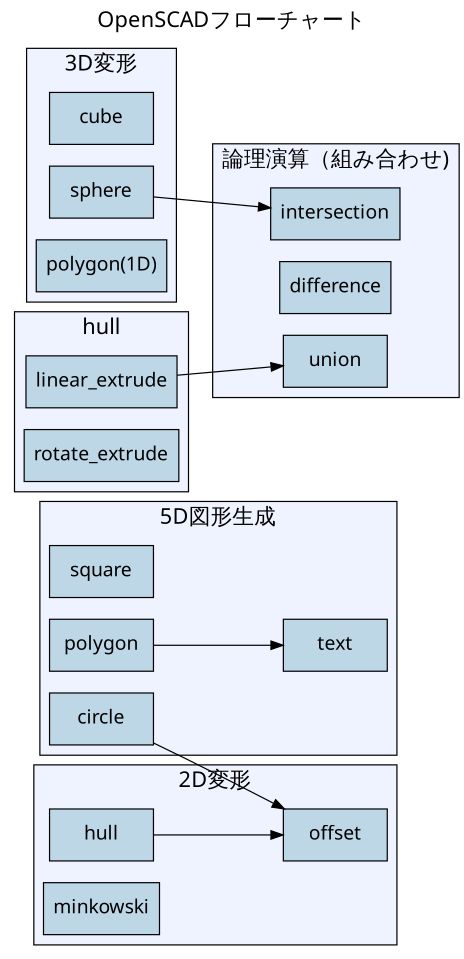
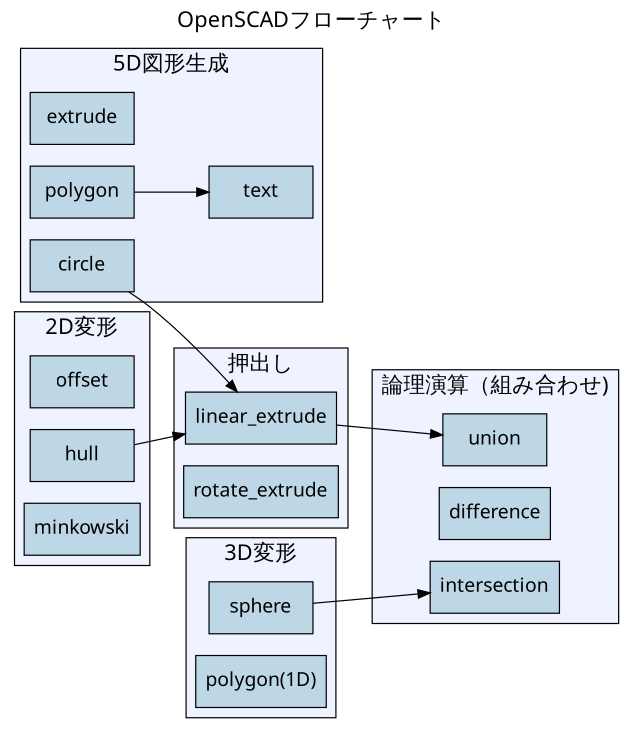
(102, 118) -> none
(102, 329) -> (261, 365)
(102, 572) -> (82, 118)
(214, 773) -> (181, 334)
(212, 835) -> (158, 440)
